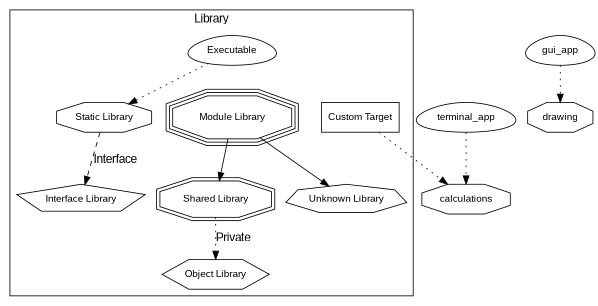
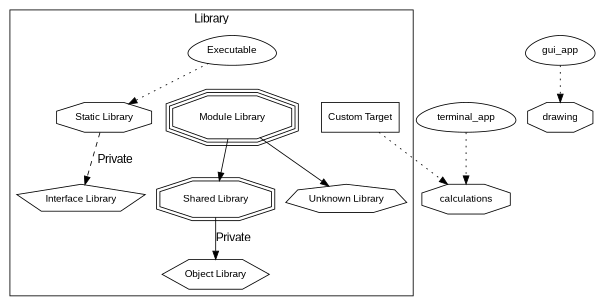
(115, 160) -> (115, 160)
(216, 234) -> (216, 234)
